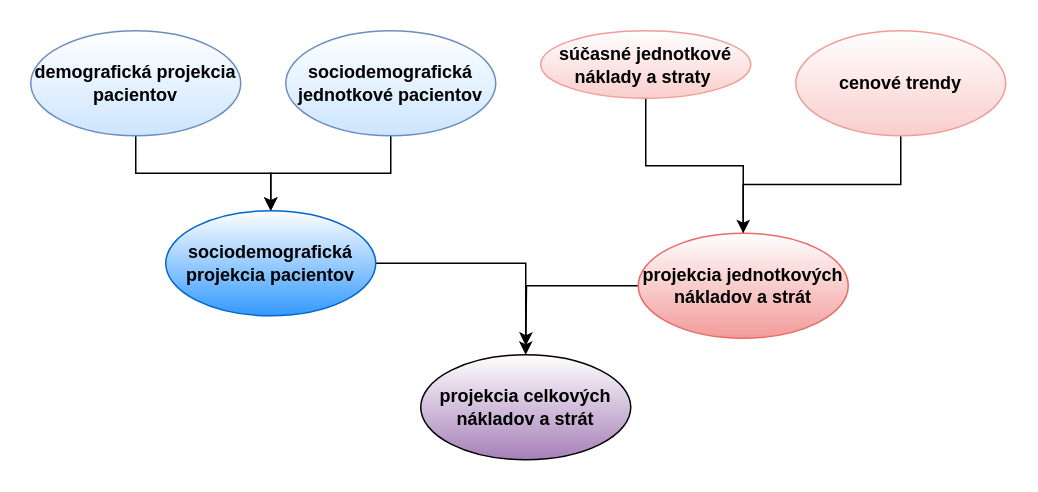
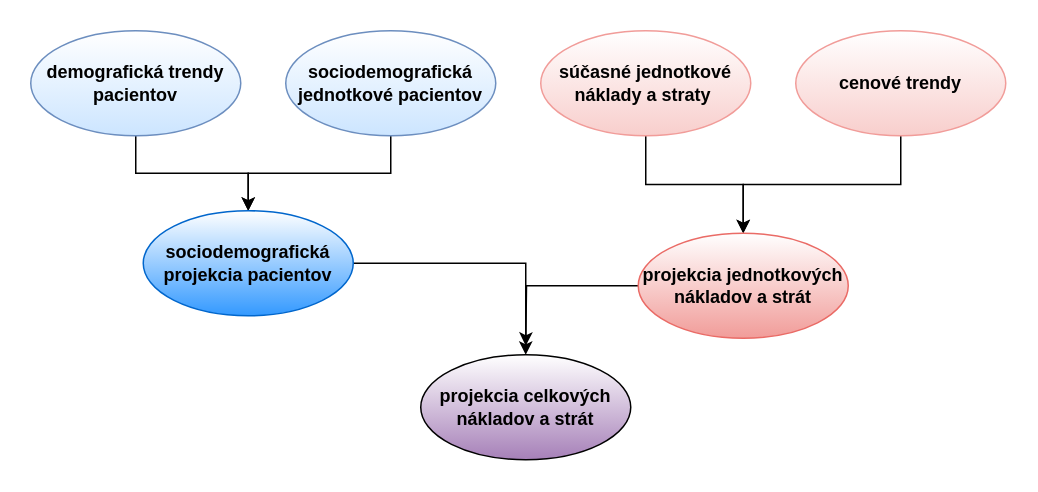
(646, 65) -> (646, 83)
(136, 83) -> (136, 83)
(743, 228) -> (743, 224)
(271, 263) -> (248, 263)
